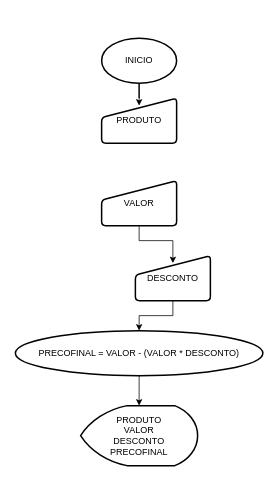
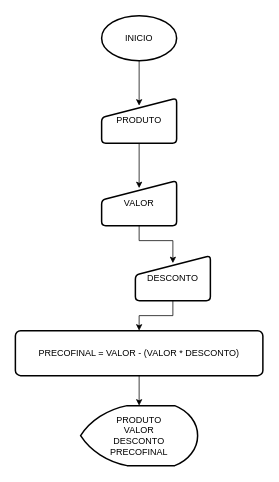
(139, 60) -> (139, 38)
none -> (139, 181)
(139, 353) -> (139, 353)
